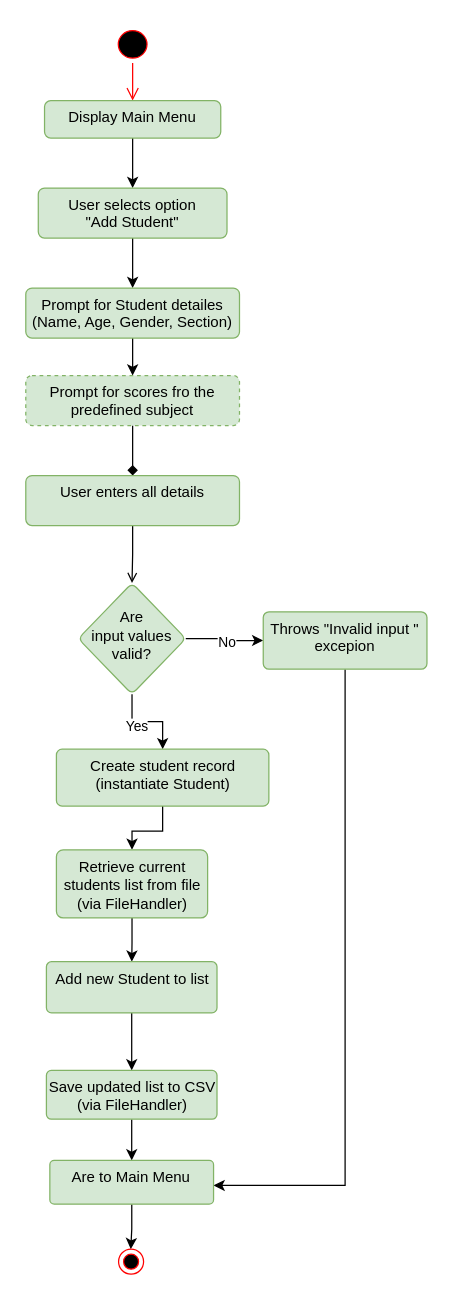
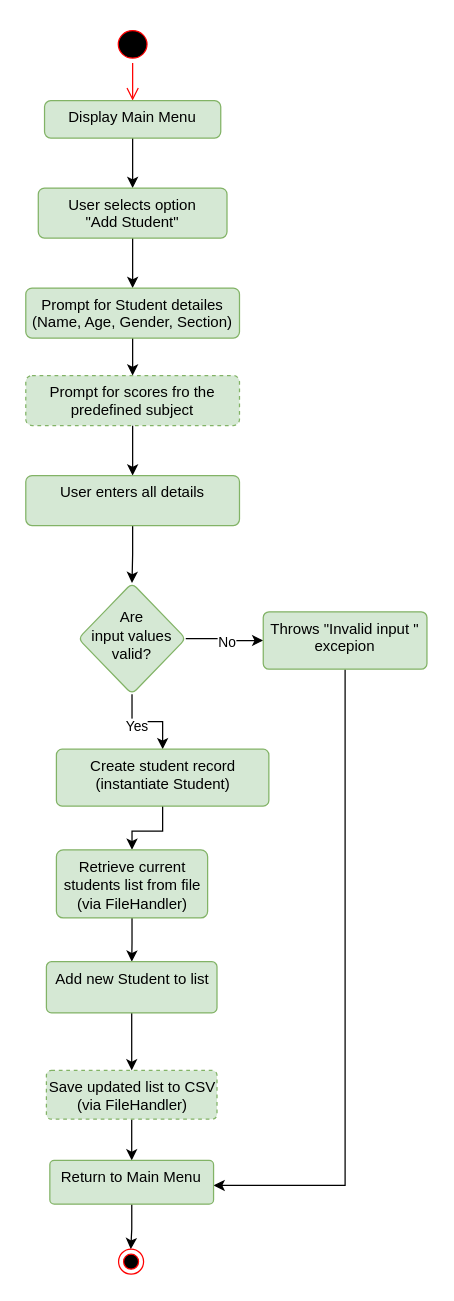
(133, 465) -> (133, 466)
(132, 575) -> (132, 573)
(132, 1095) -> (132, 1095)
(131, 1178) -> (131, 1178)
